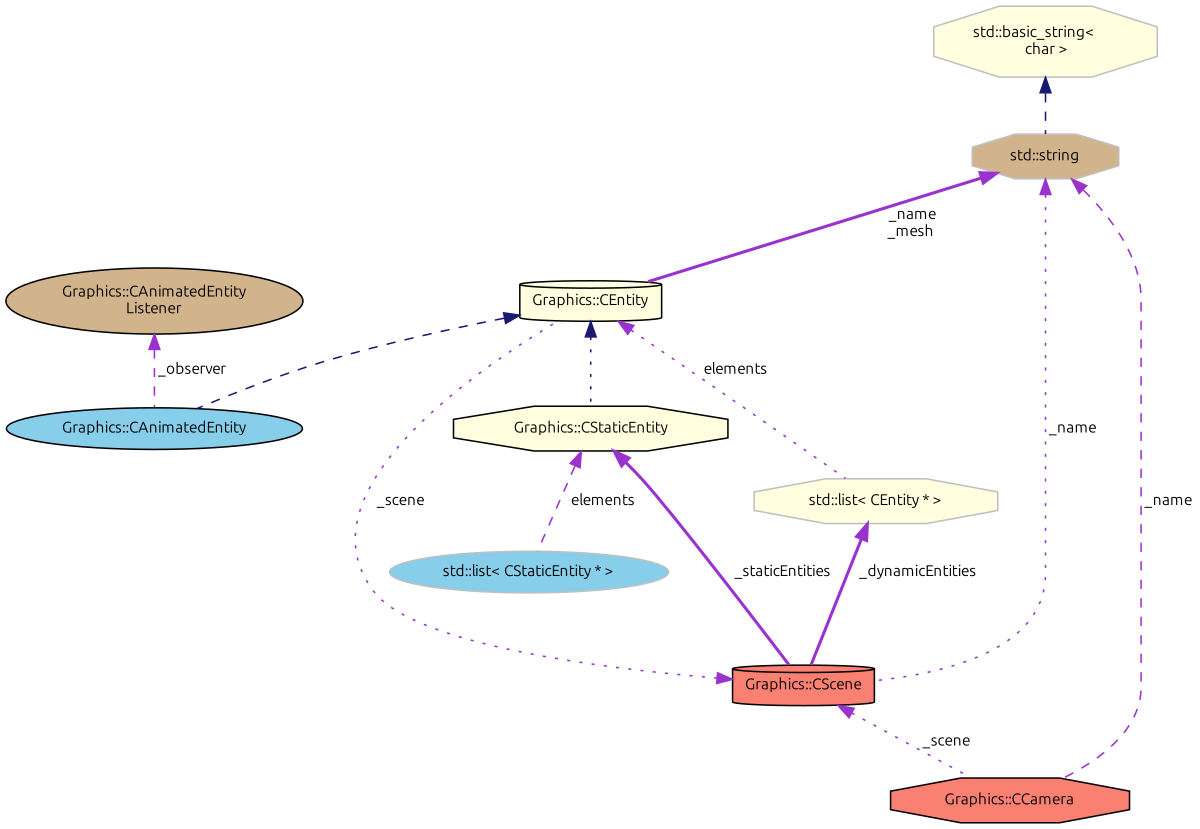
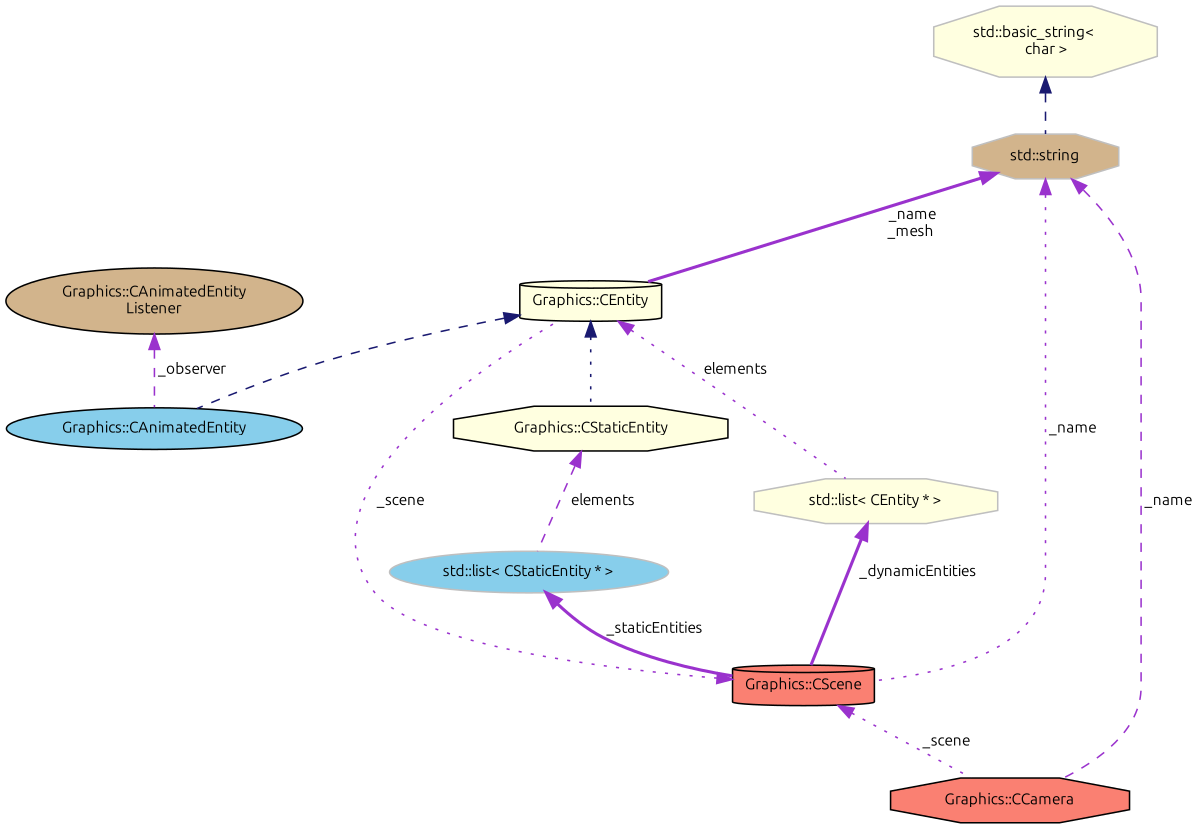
(709, 562) -> (639, 653)
